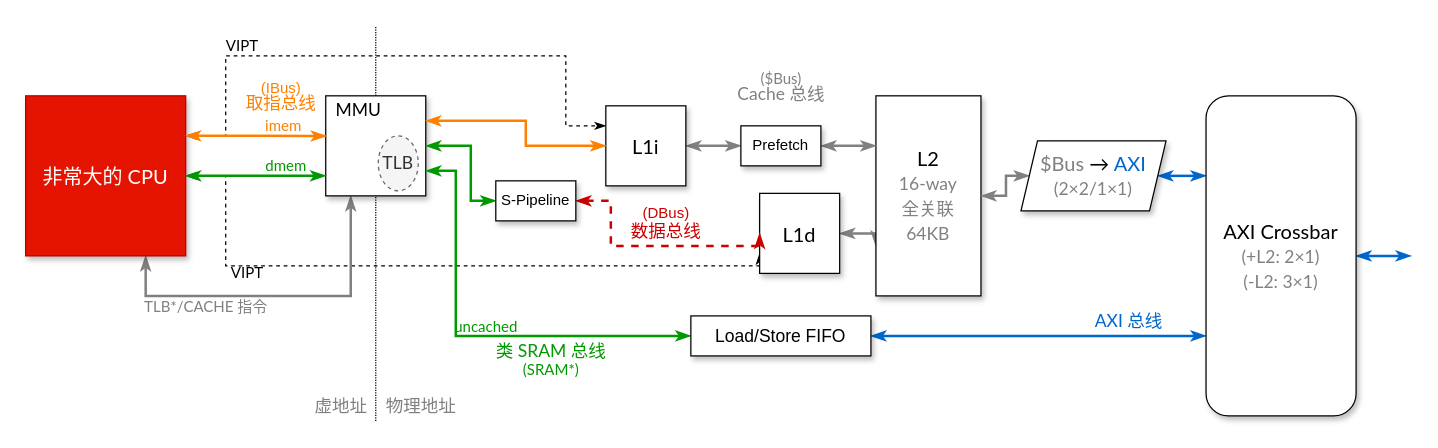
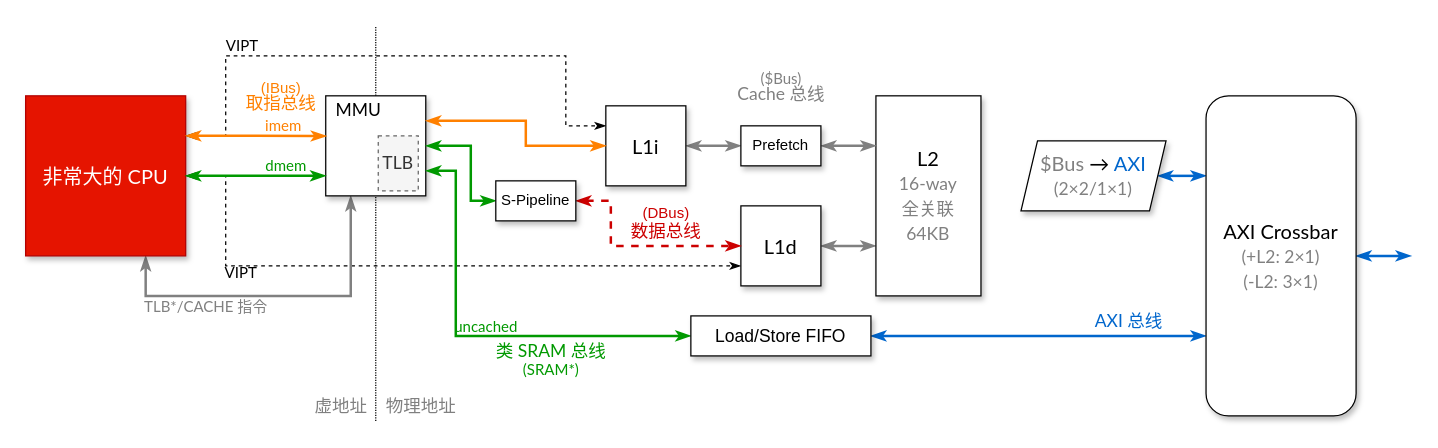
(398, 163) -> (398, 163)
(1006, 187) -> none
(799, 233) -> (781, 246)
